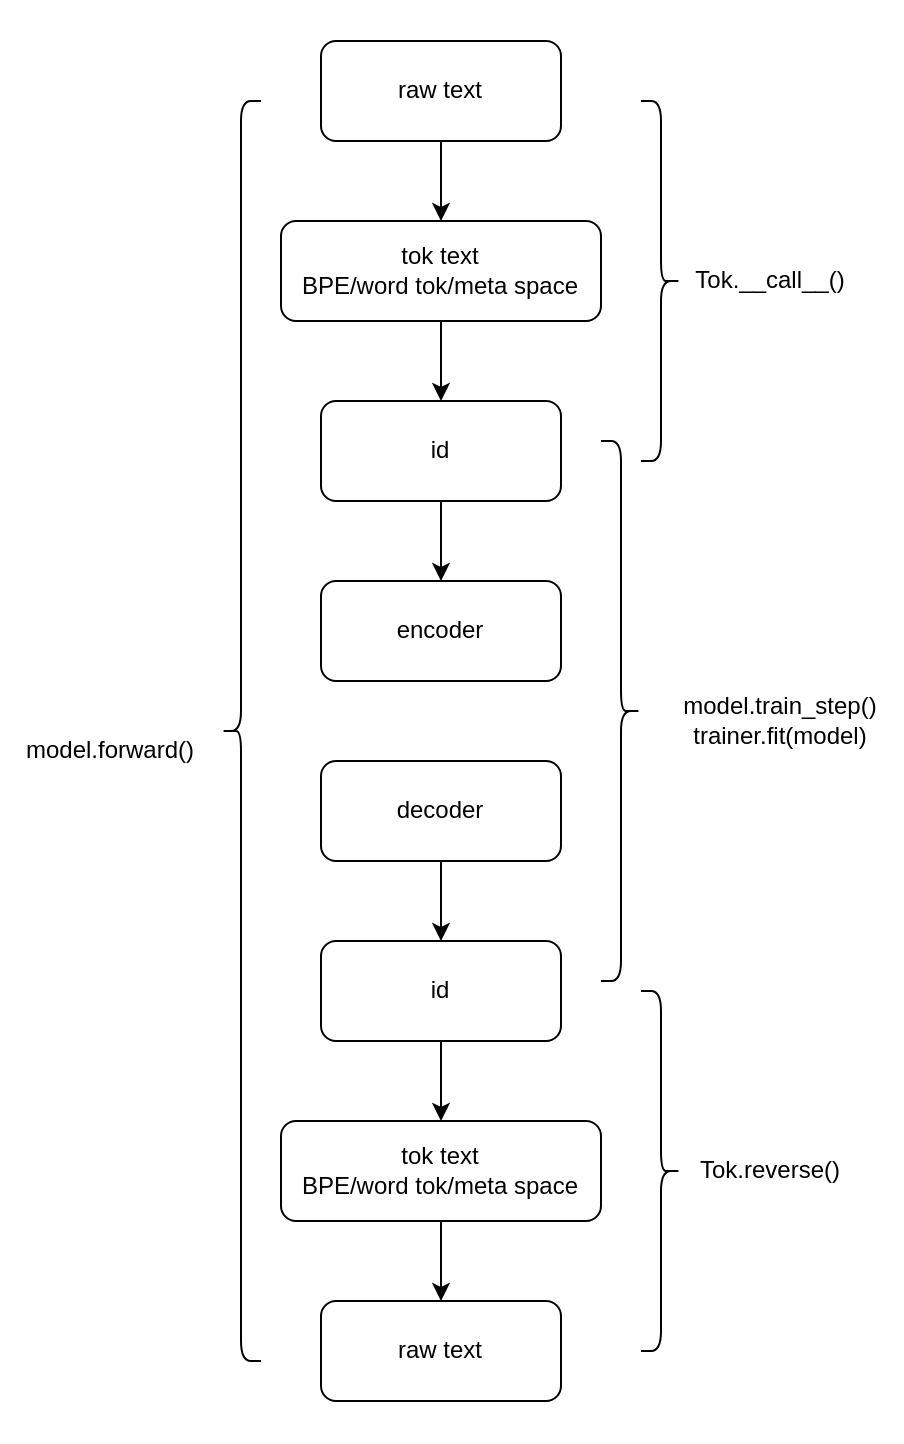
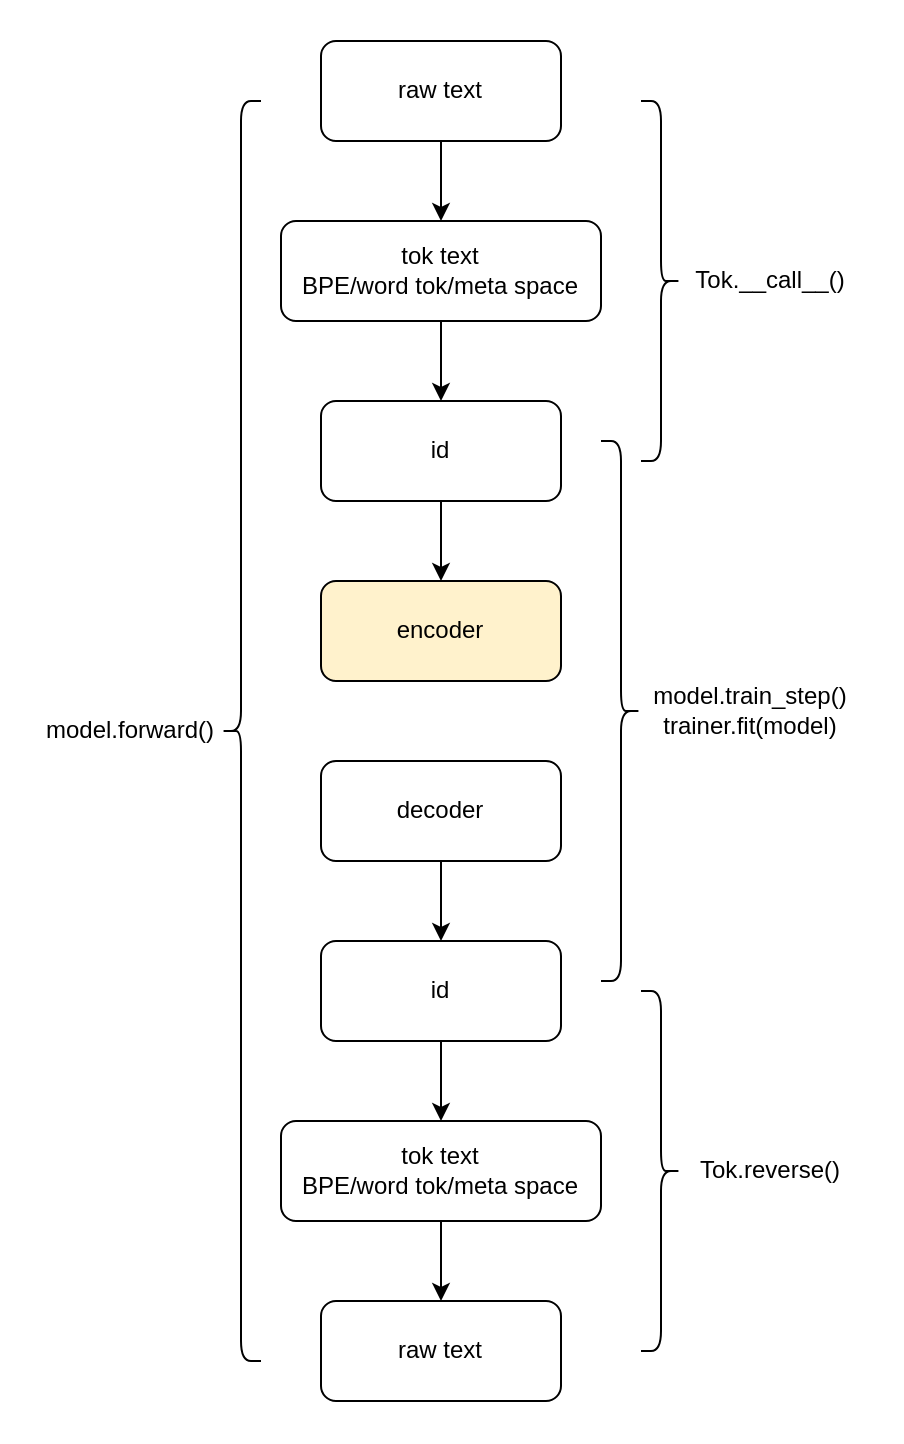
(441, 631) -> (441, 631)
(781, 721) -> (751, 711)
(111, 751) -> (131, 731)
